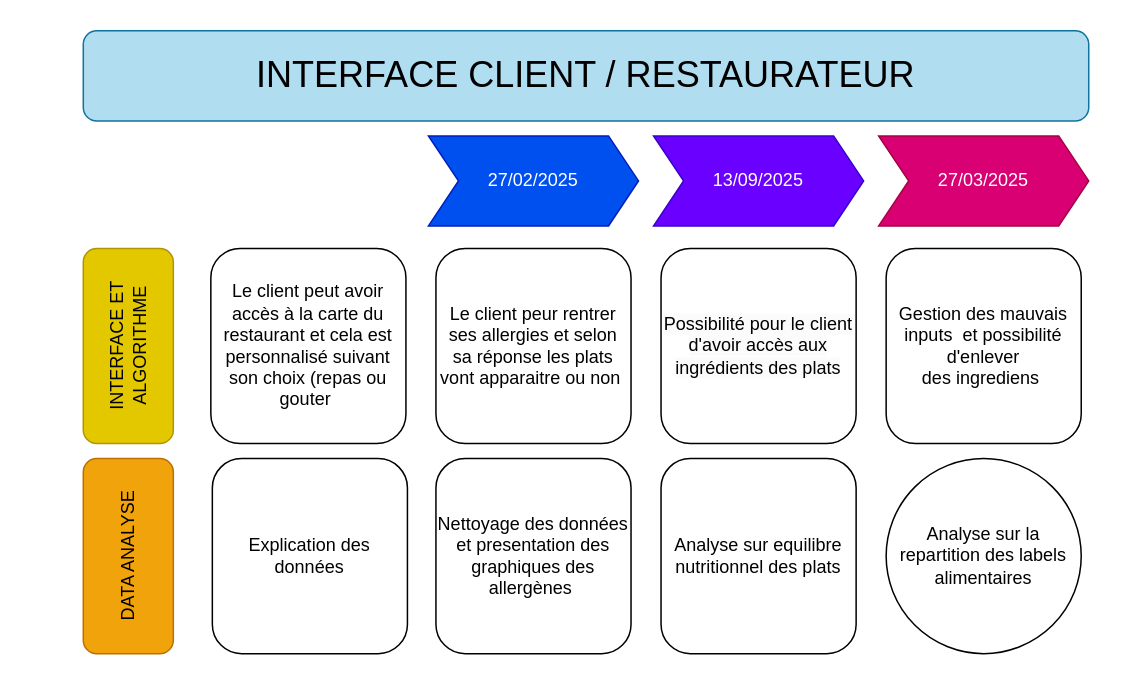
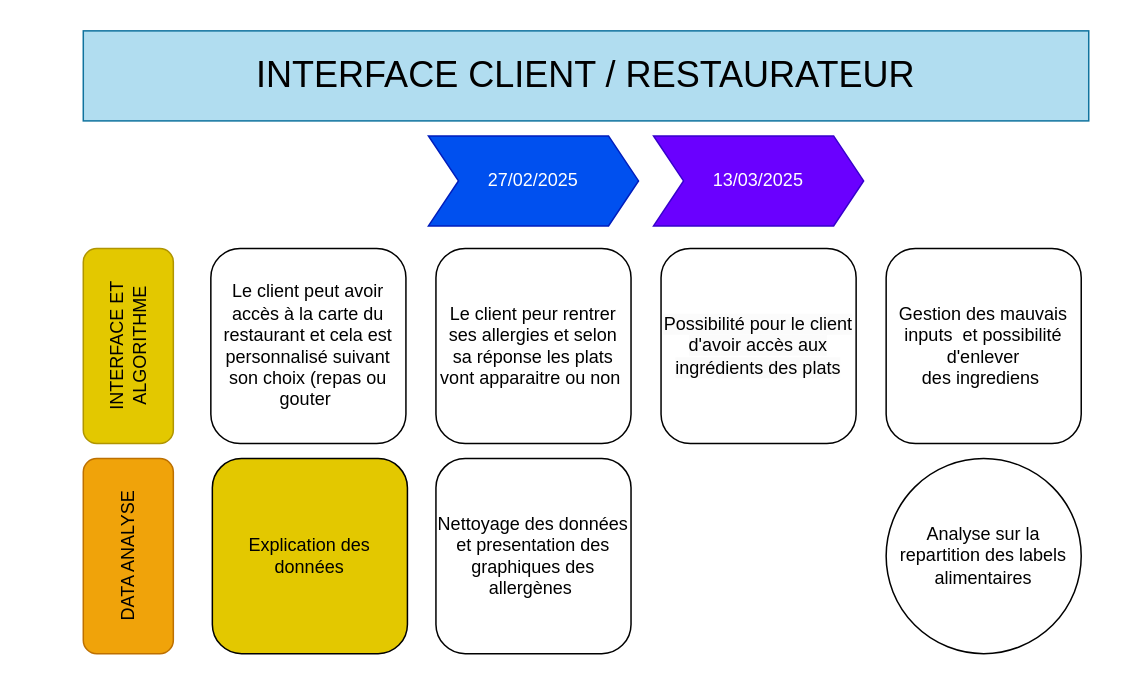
(586, 76) -> (586, 76)
(758, 181) -> (758, 181)
(983, 181) -> none
(310, 556) -> (310, 556)
(758, 556) -> none
